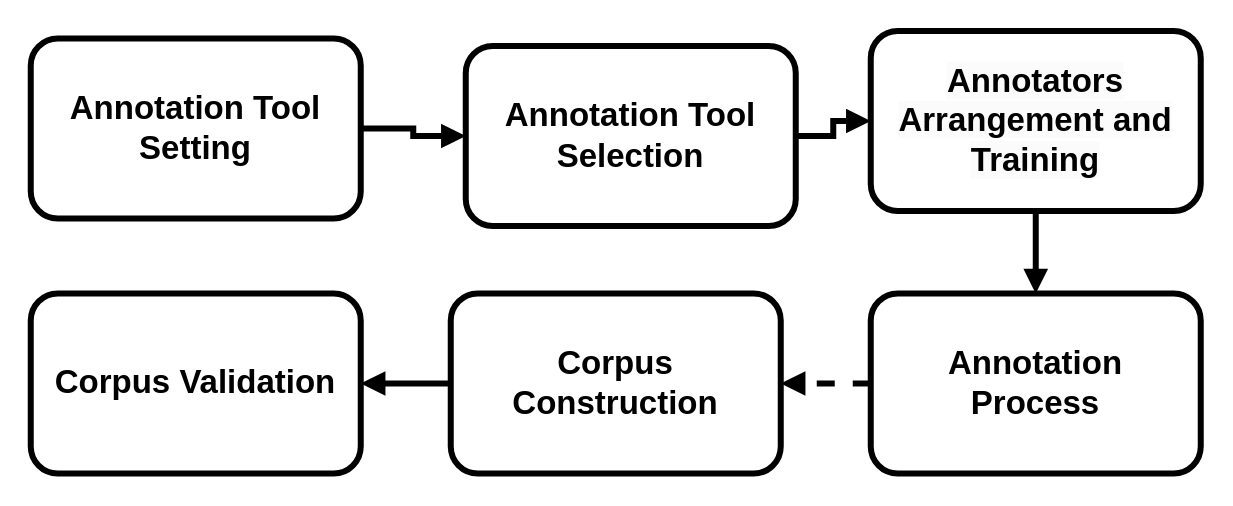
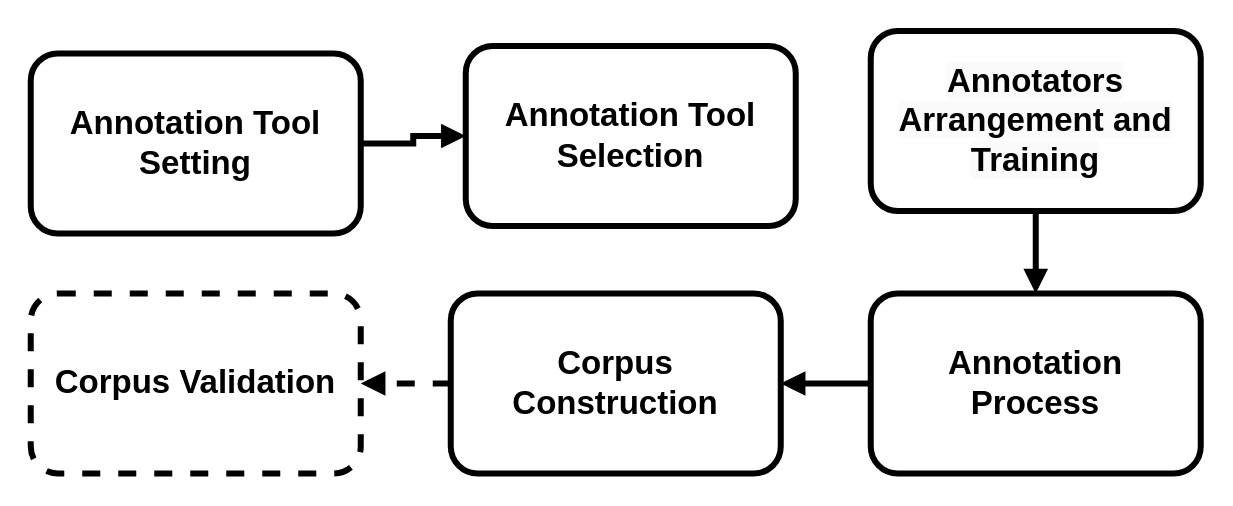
(196, 128) -> (196, 143)
(830, 136) -> none
(196, 383) -> (196, 383)
(424, 383) -> (424, 383)
(844, 383) -> (844, 383)
